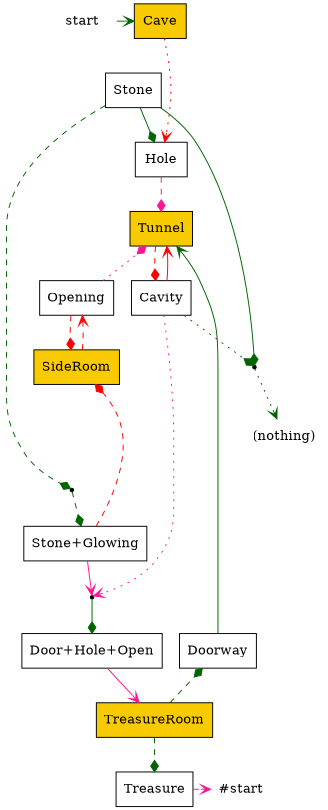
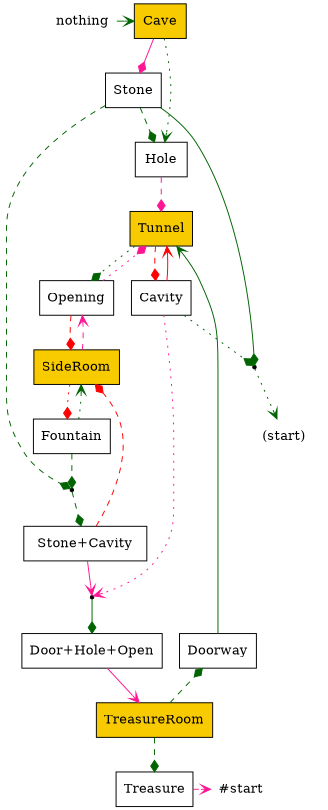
(82, 21) -> (82, 21)
none -> (149, 50)
(171, 85) -> (171, 85)
(145, 120) -> (145, 120)
none -> (118, 259)
(83, 337) -> (83, 337)
none -> (72, 436)
(284, 436) -> (284, 436)
(85, 544) -> (85, 544)
